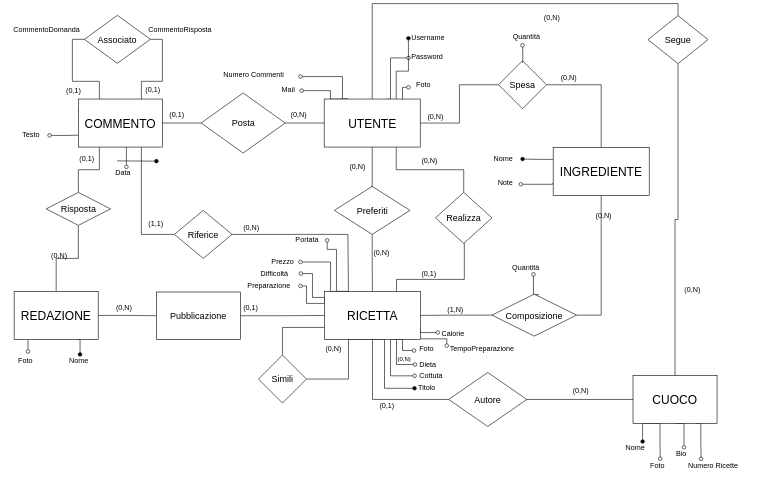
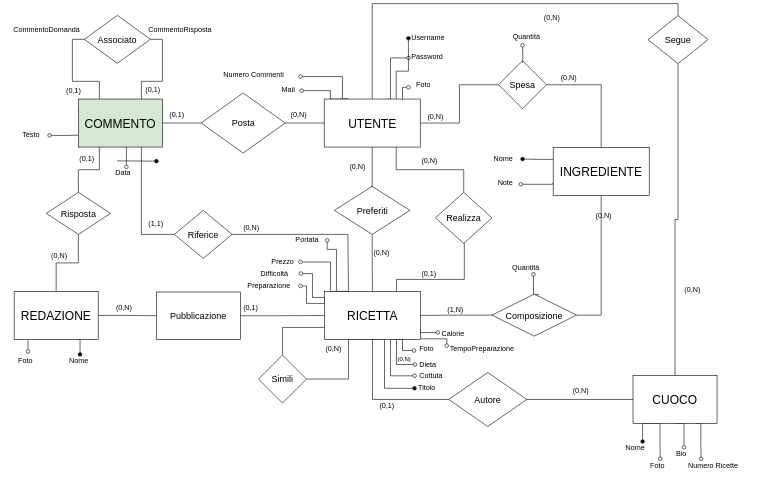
(120, 123) -> (120, 123)
(78, 209) -> (78, 213)
